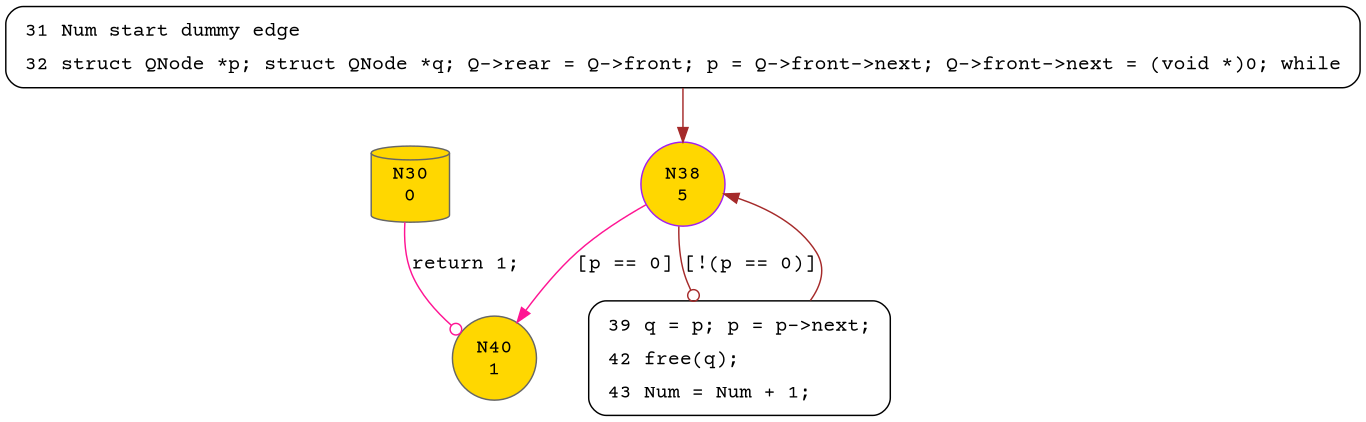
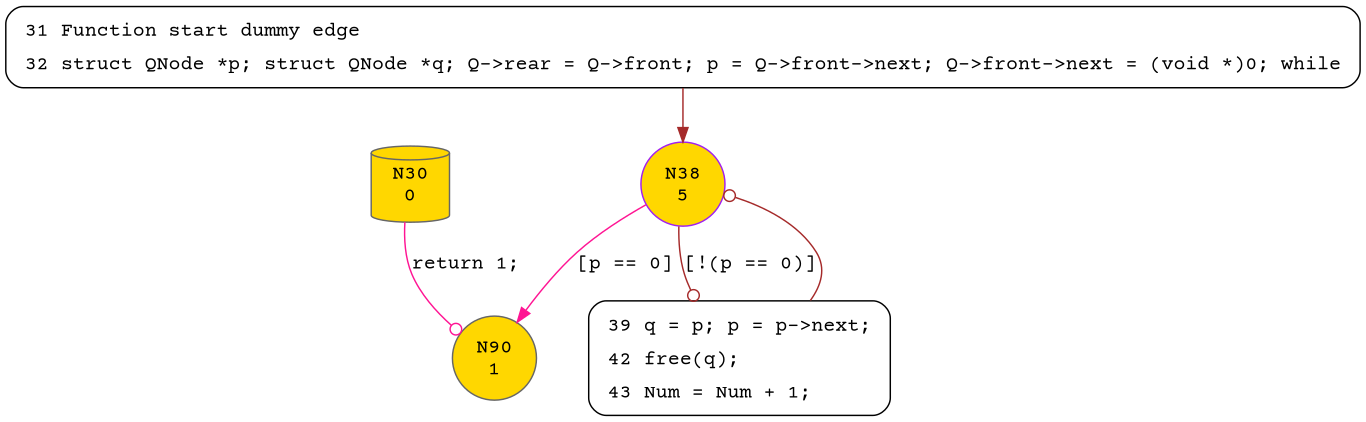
(181, 30) -> (211, 30)
(802, 235) -> (801, 234)
(494, 358) -> (494, 358)
